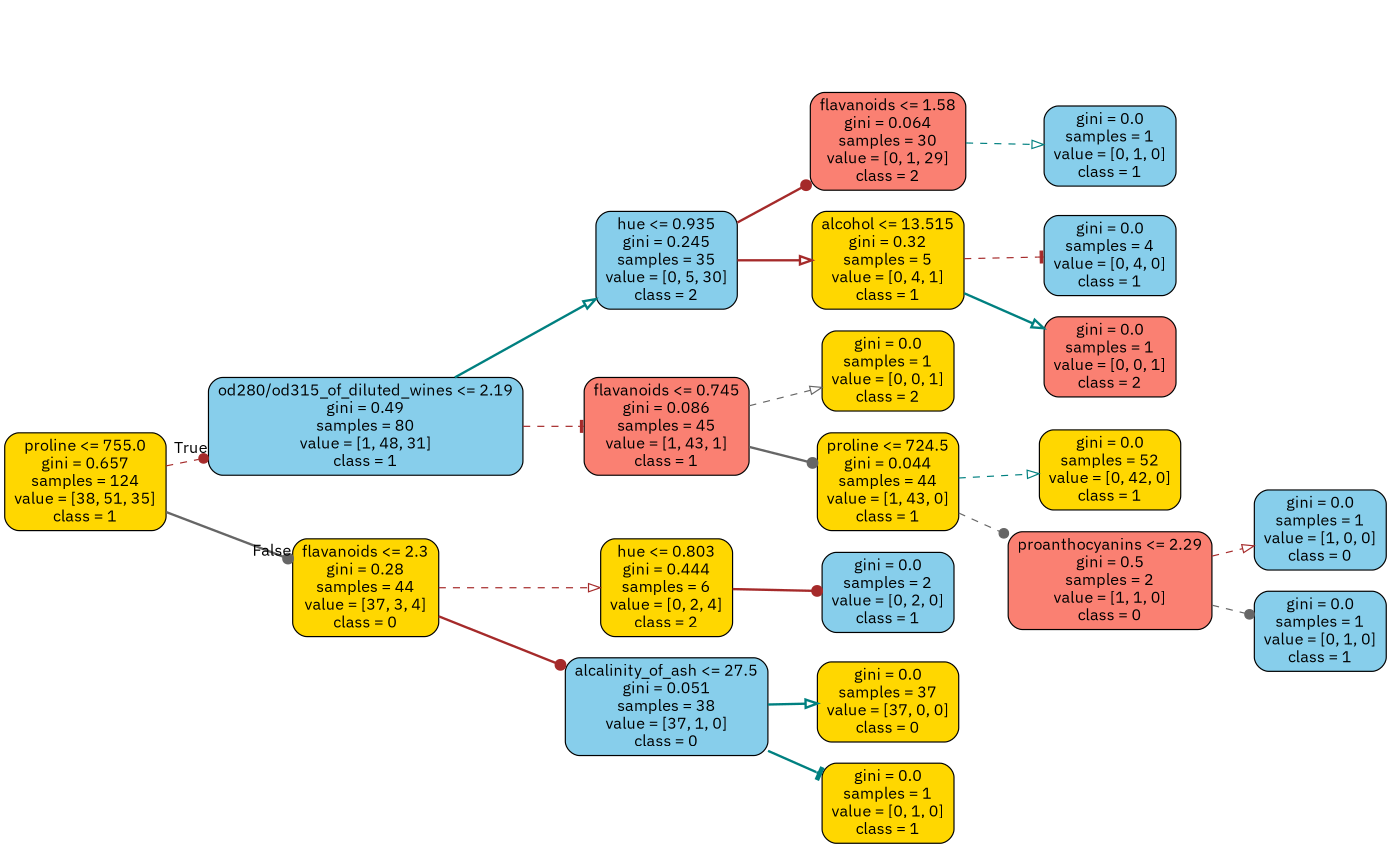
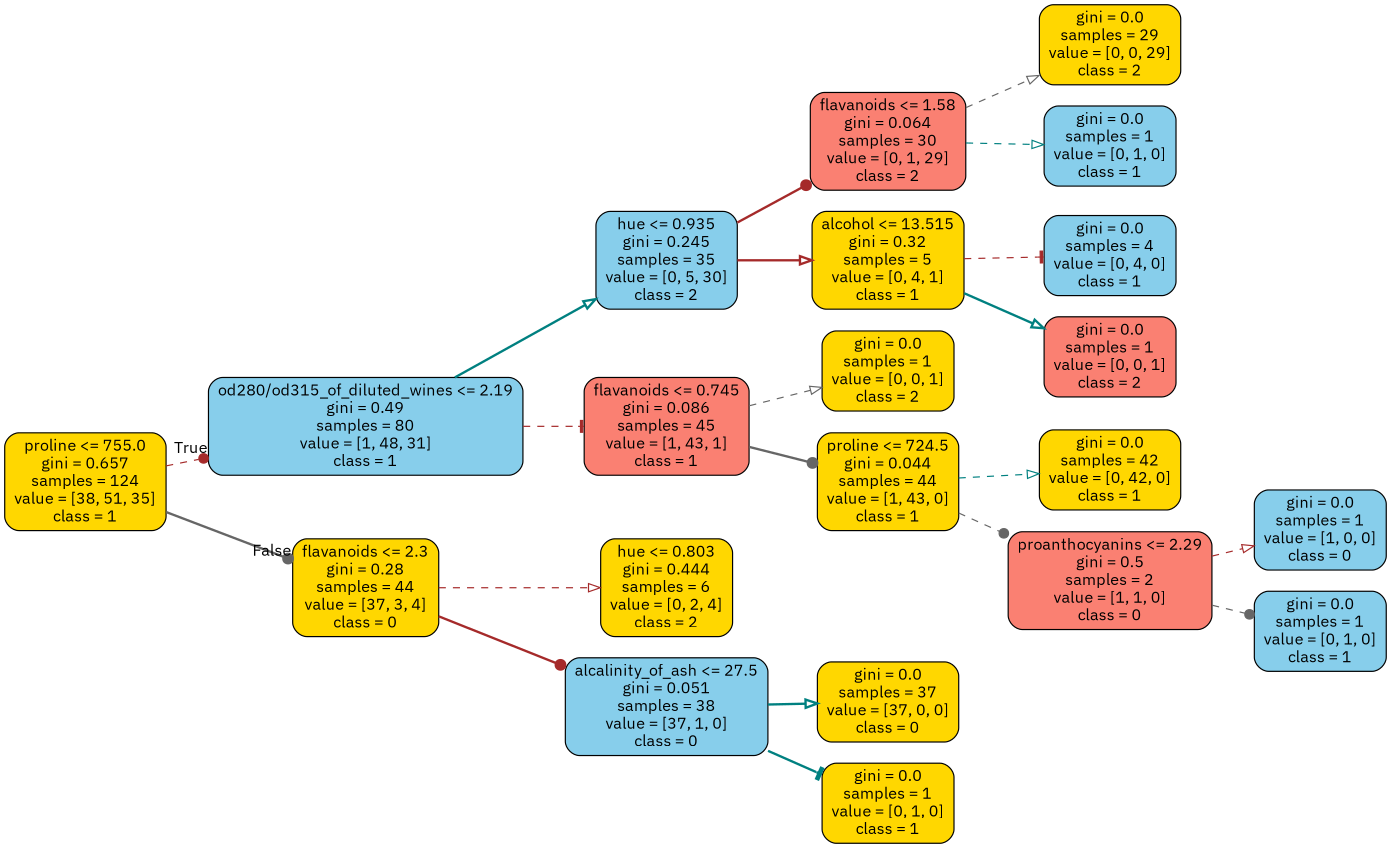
none -> (1110, 45)
(1110, 470) -> (1110, 470)
(888, 592) -> none
